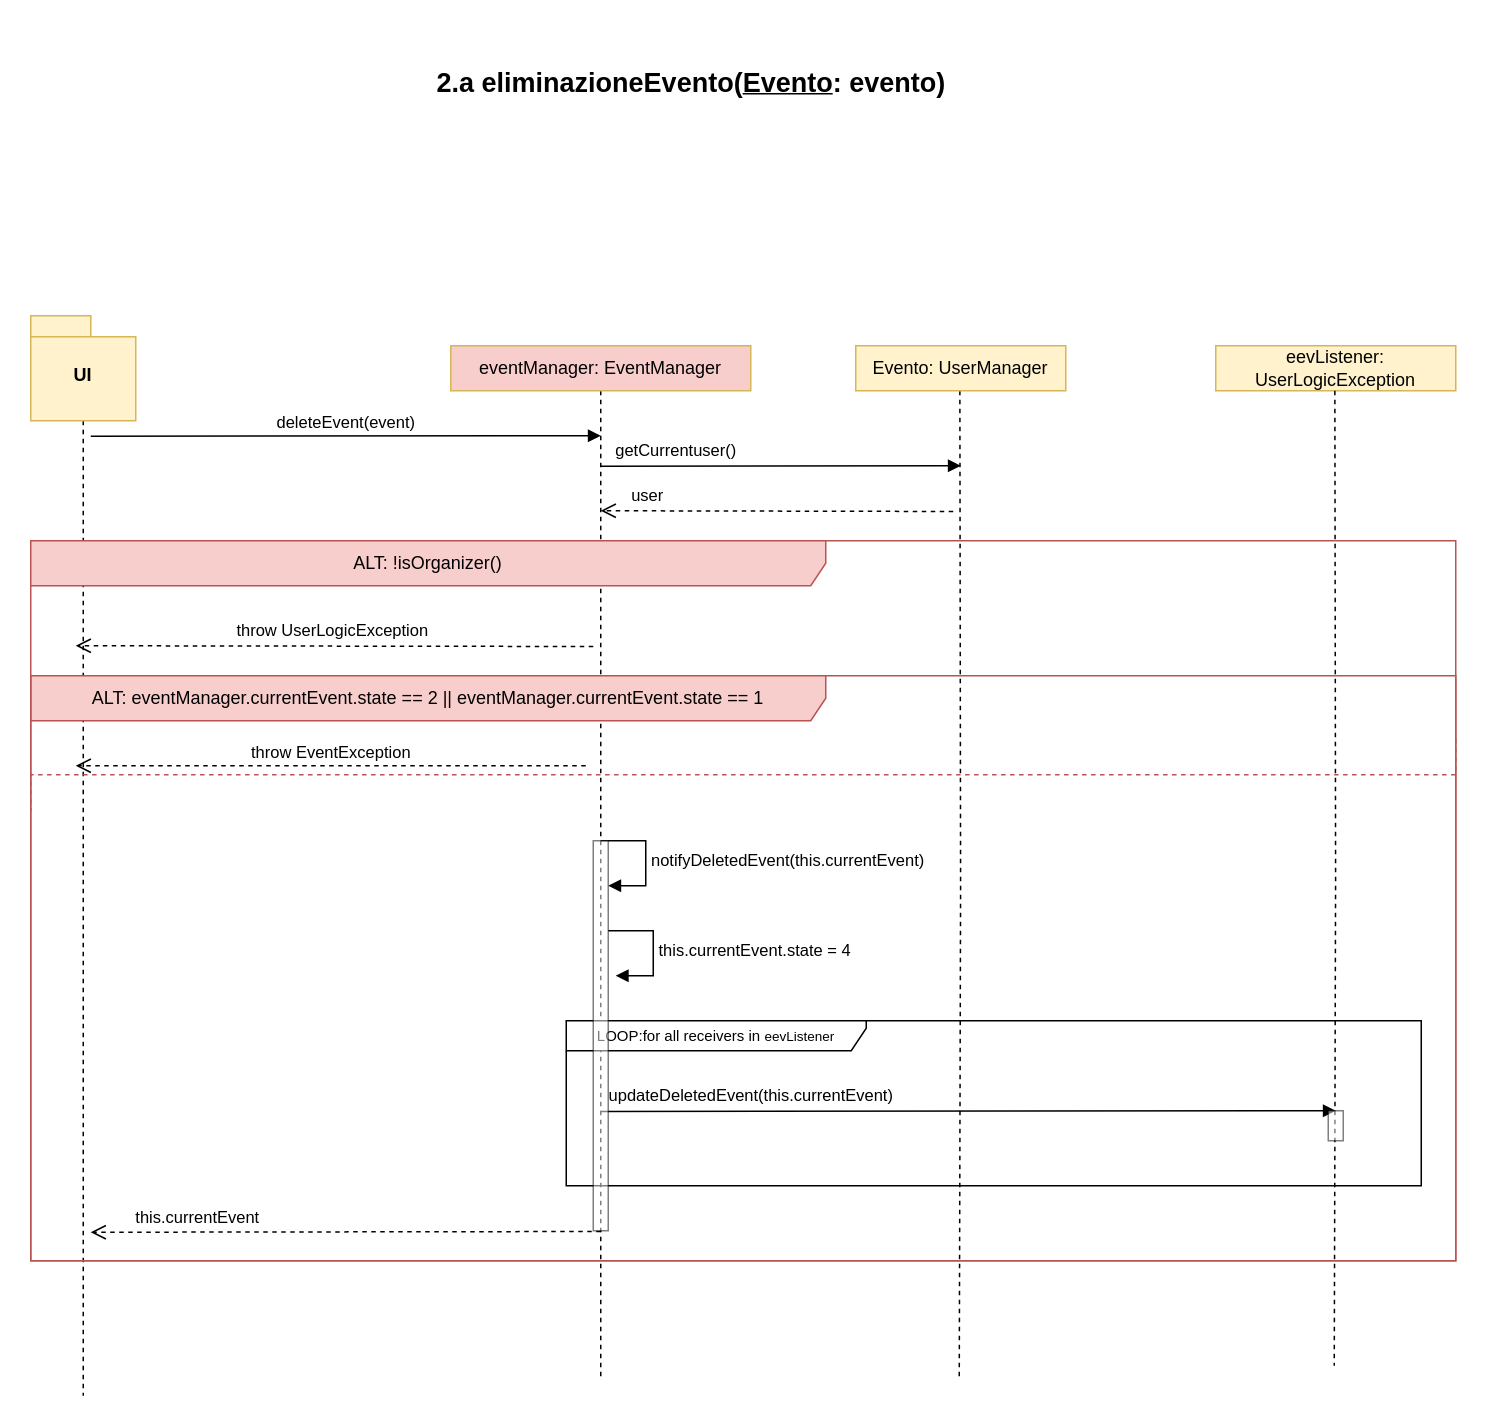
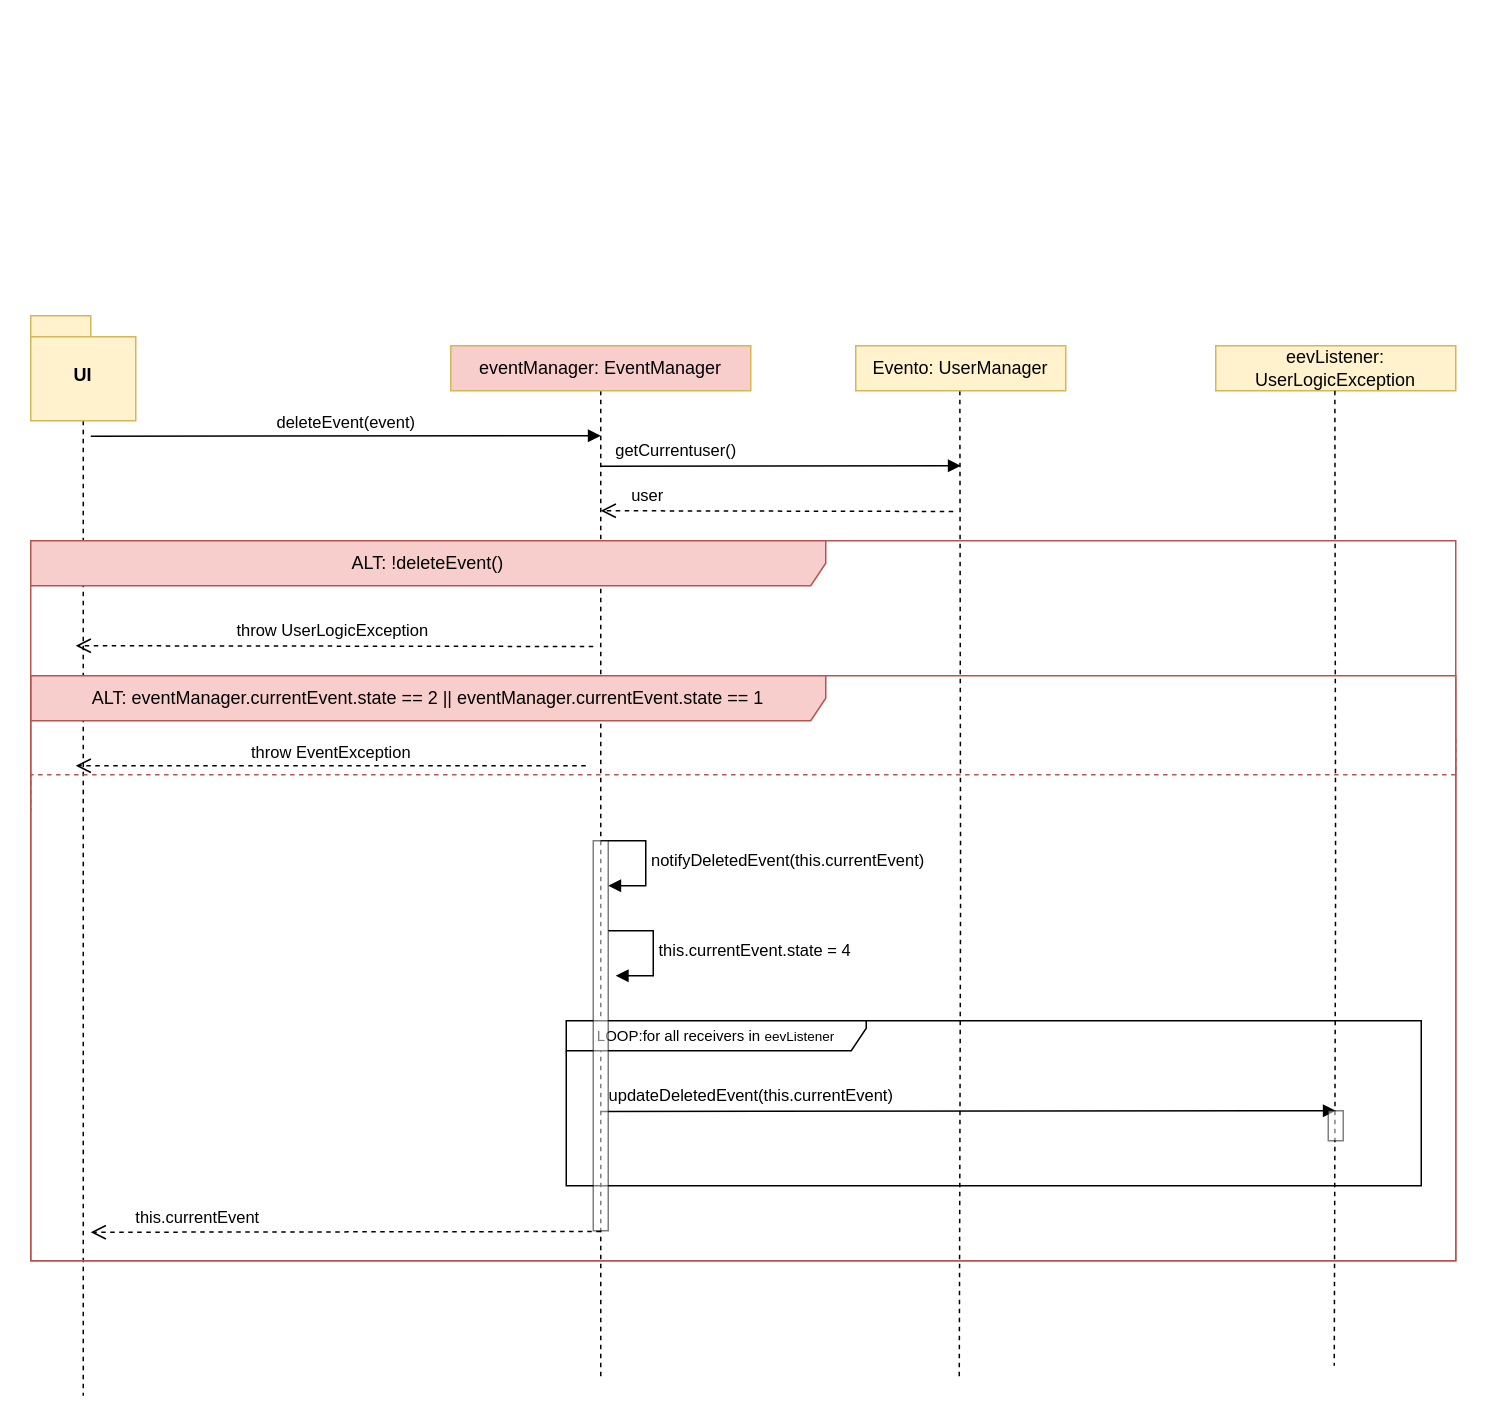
(743, 83) -> none
(428, 563) -> (428, 563)
